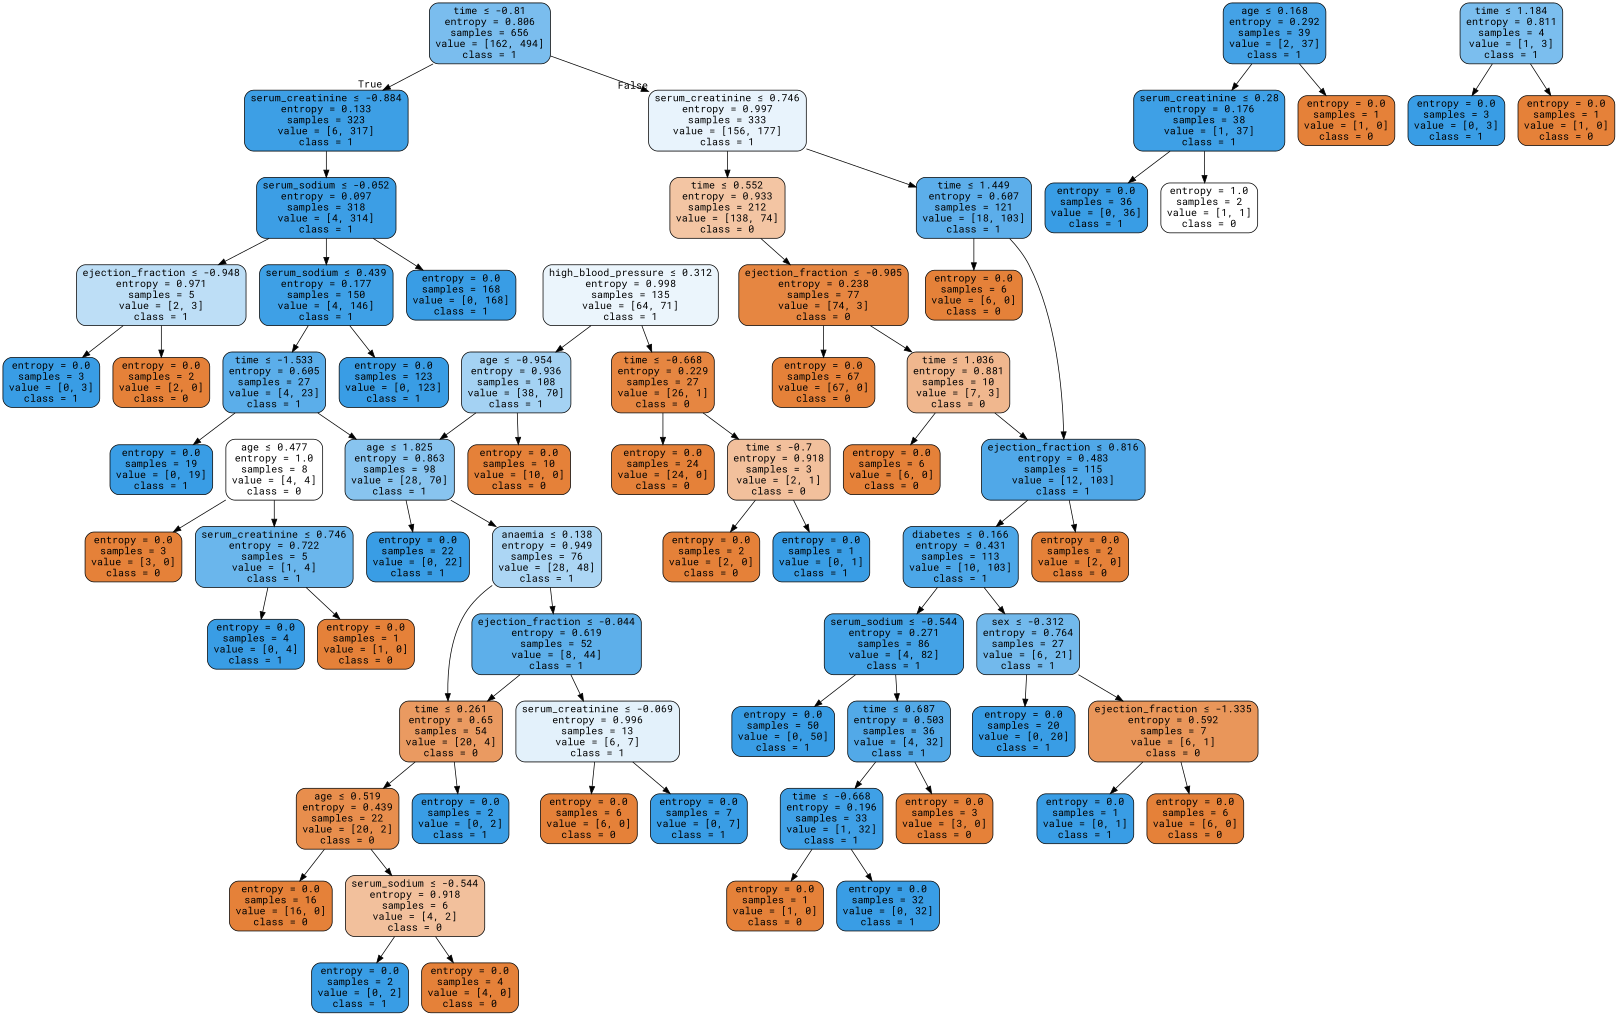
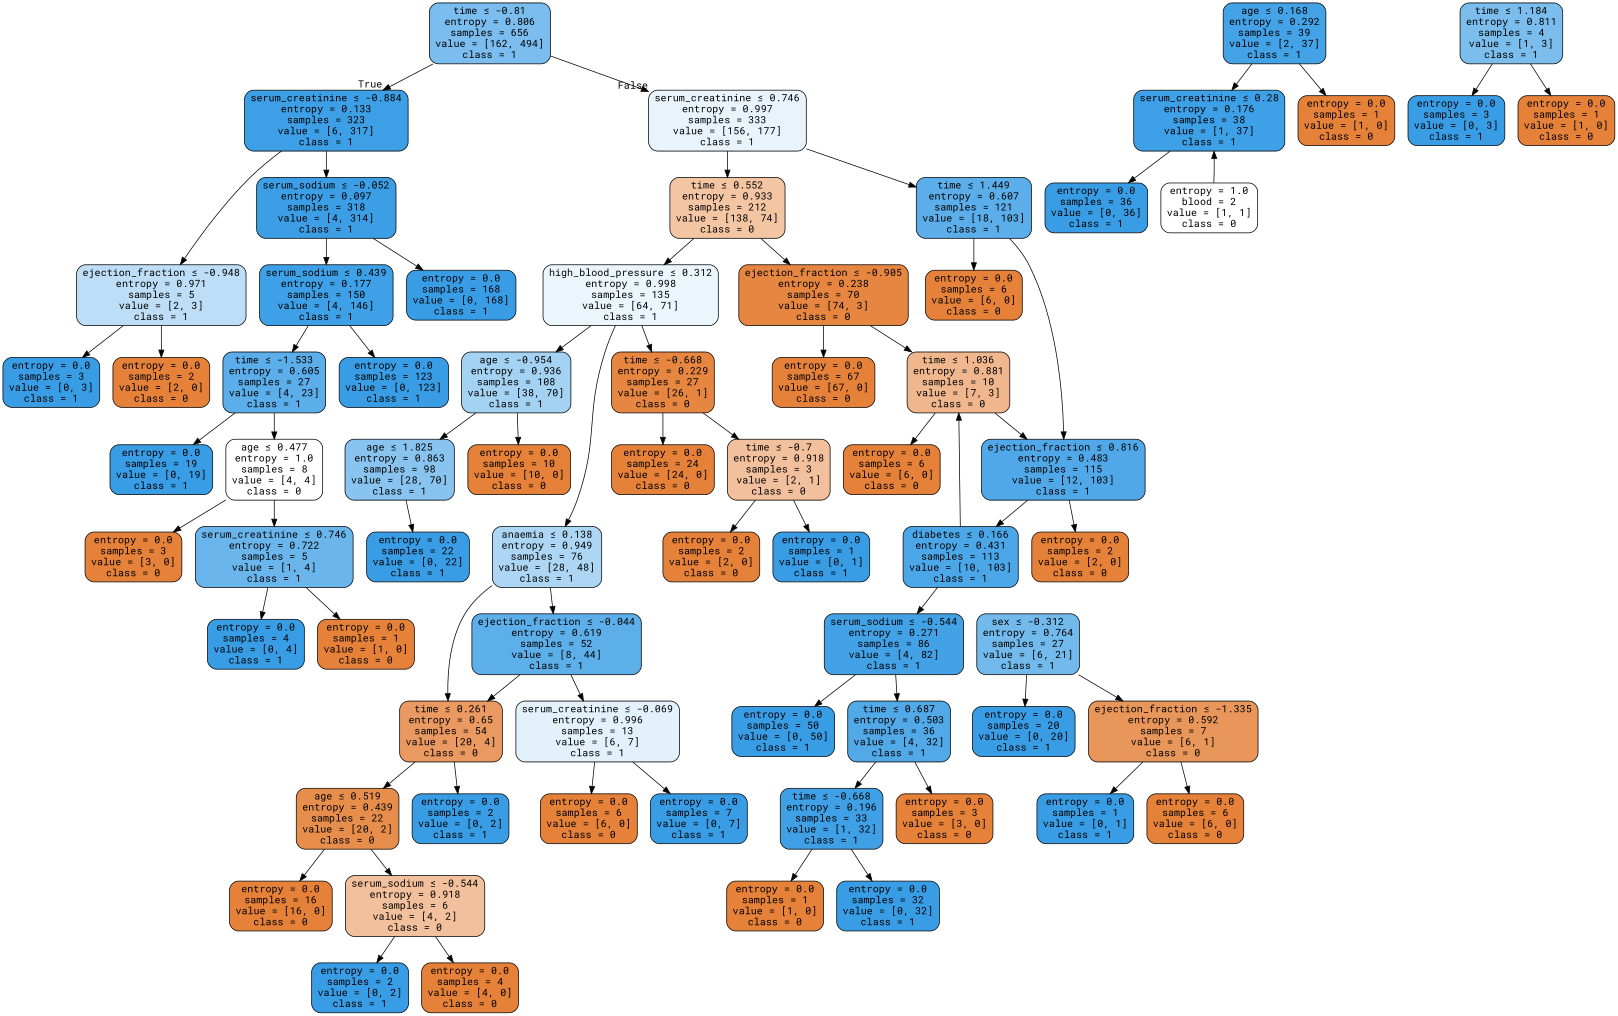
(1204, 163) -> (1214, 171)
(1209, 202) -> (1209, 202)
none -> (682, 249)
(247, 250) -> (229, 201)
(824, 295) -> (824, 295)
(334, 424) -> (274, 422)
(470, 511) -> (592, 423)
(992, 598) -> (960, 473)
